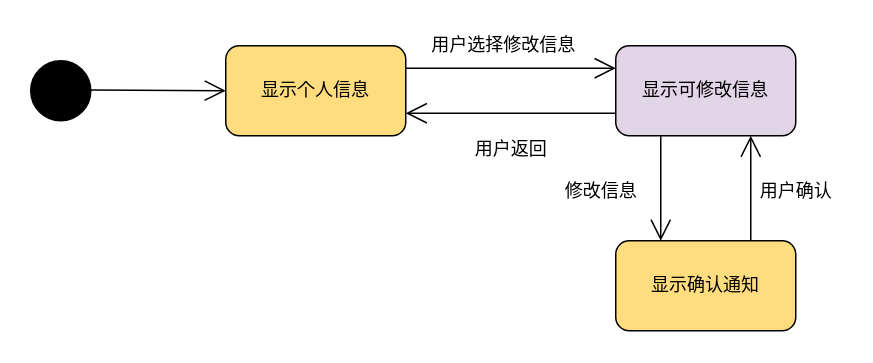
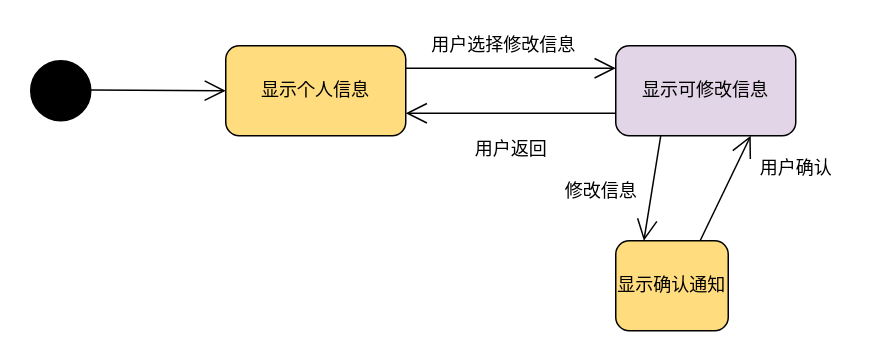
(796, 191) -> (796, 169)
(706, 286) -> (672, 286)
